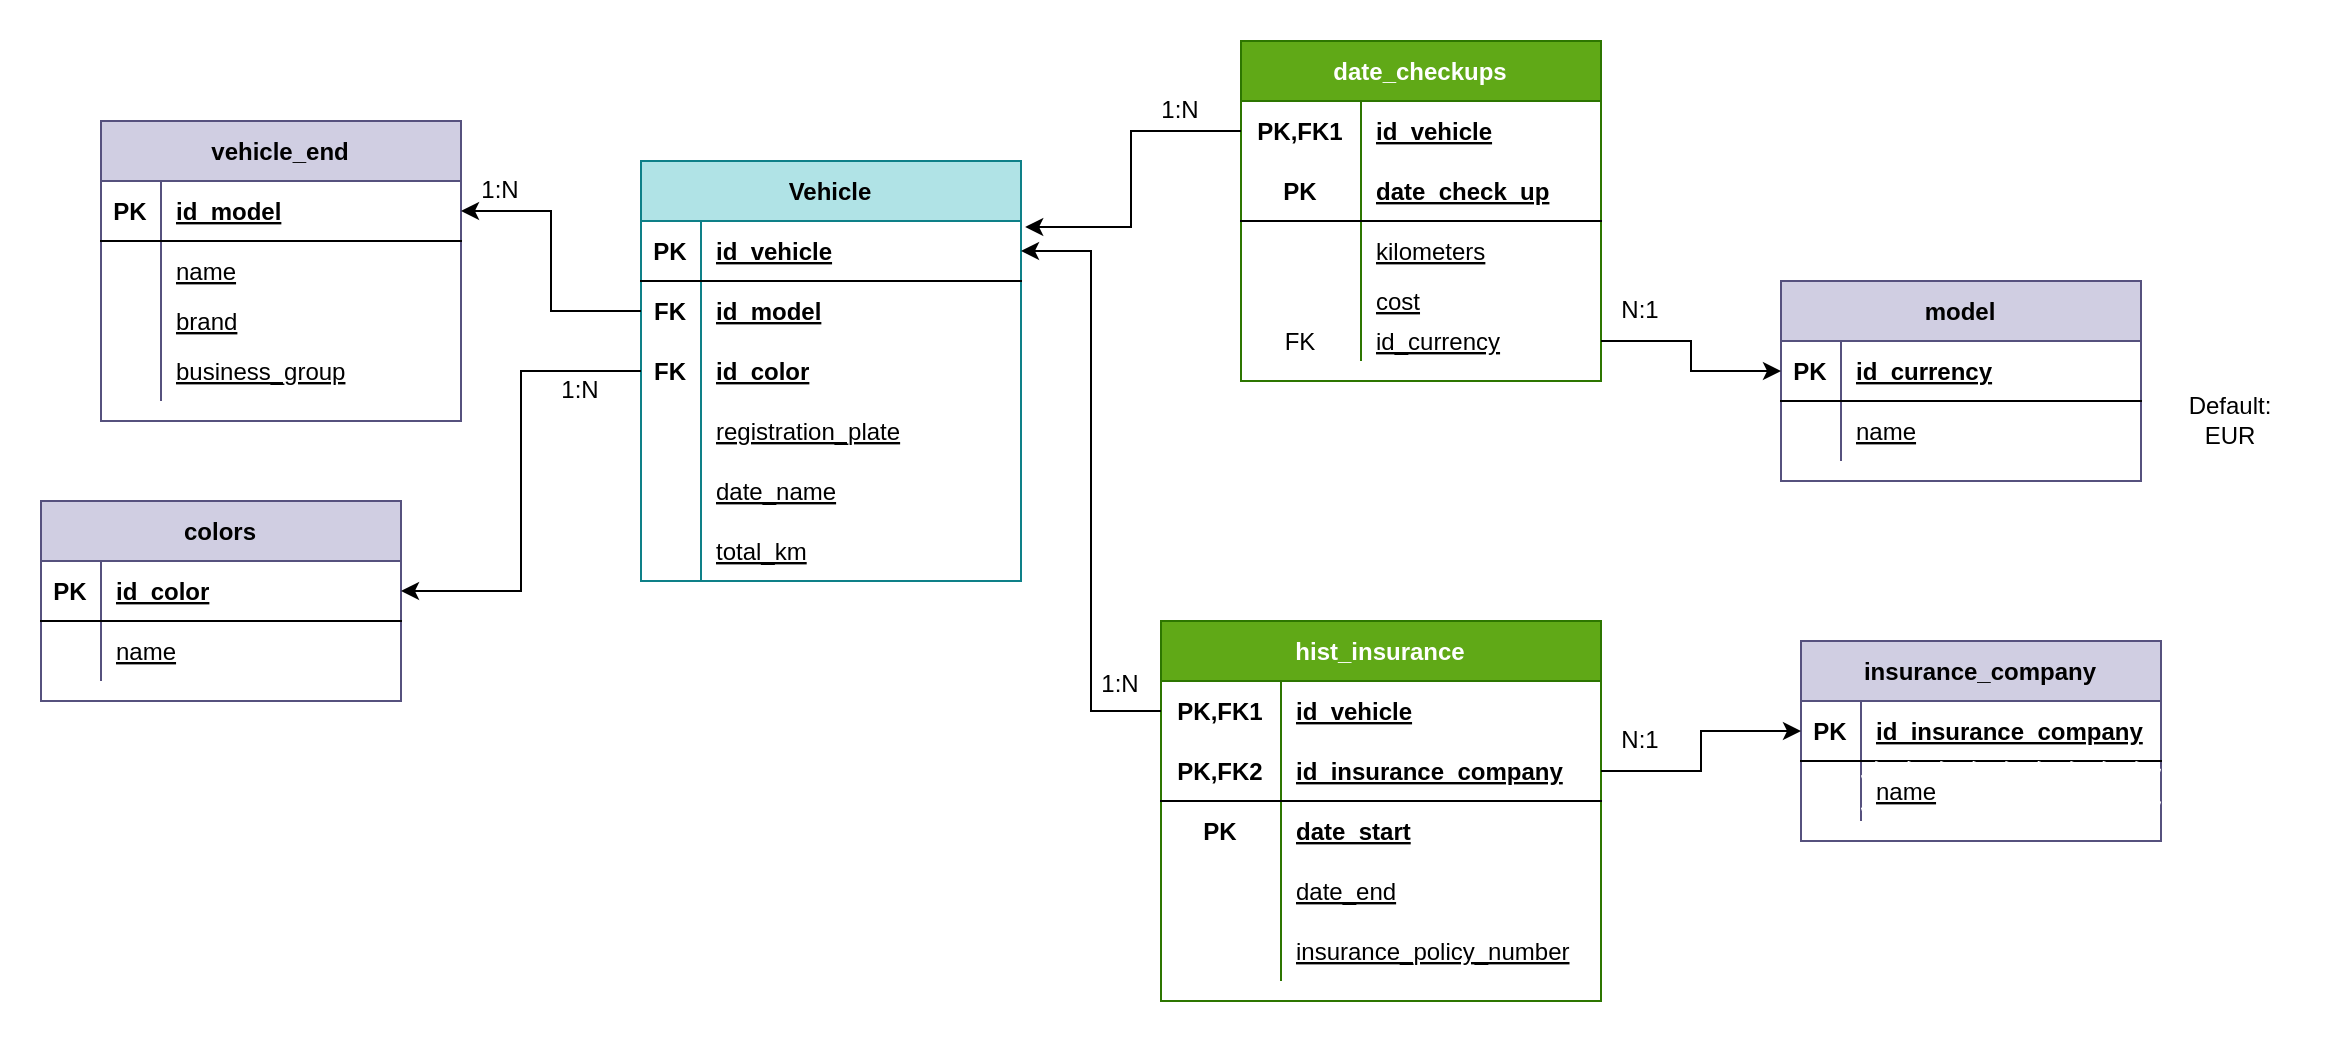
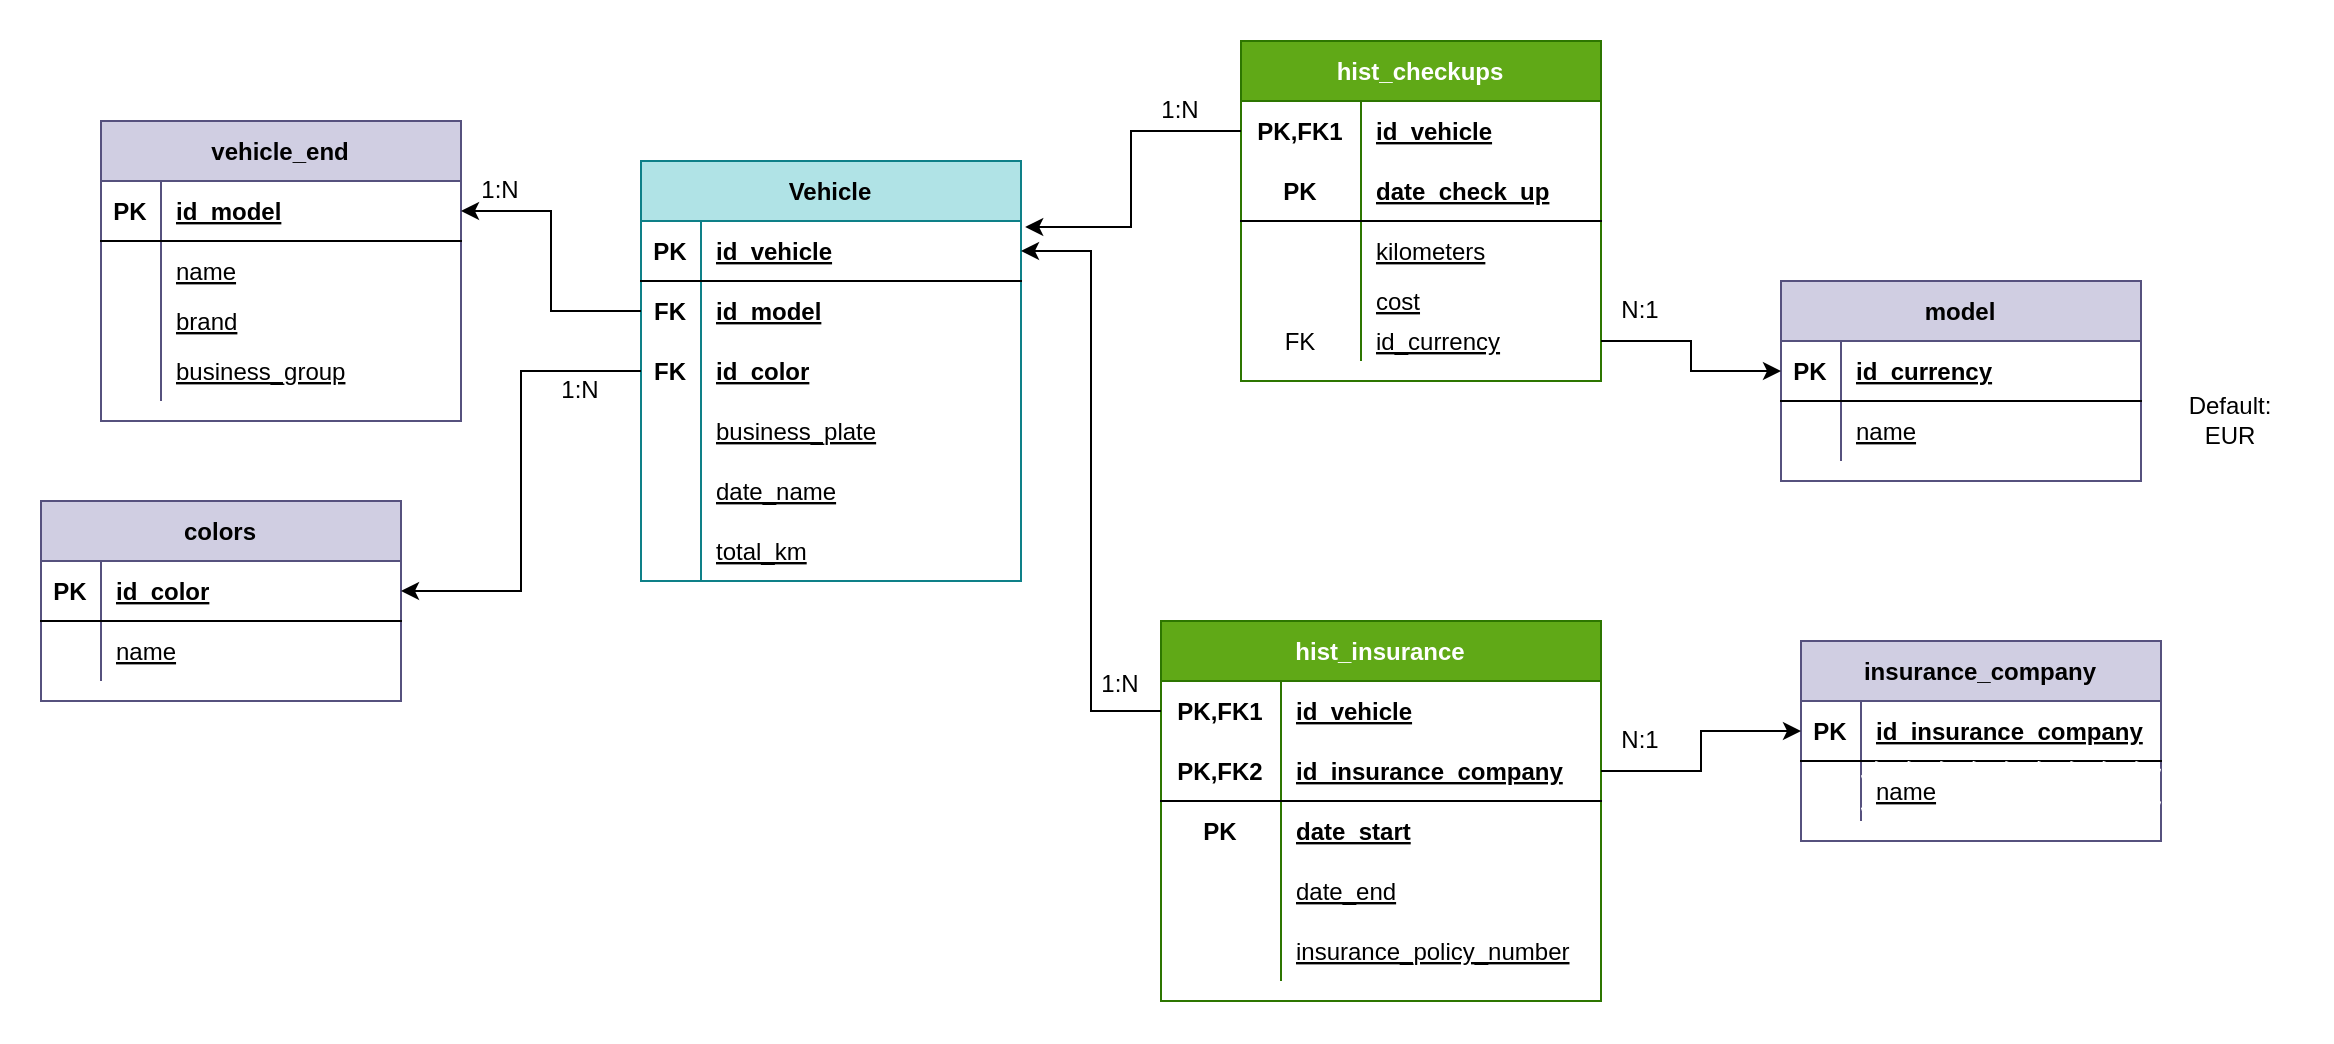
(1420, 72) -> (1420, 72)
(828, 432) -> (804, 432)
